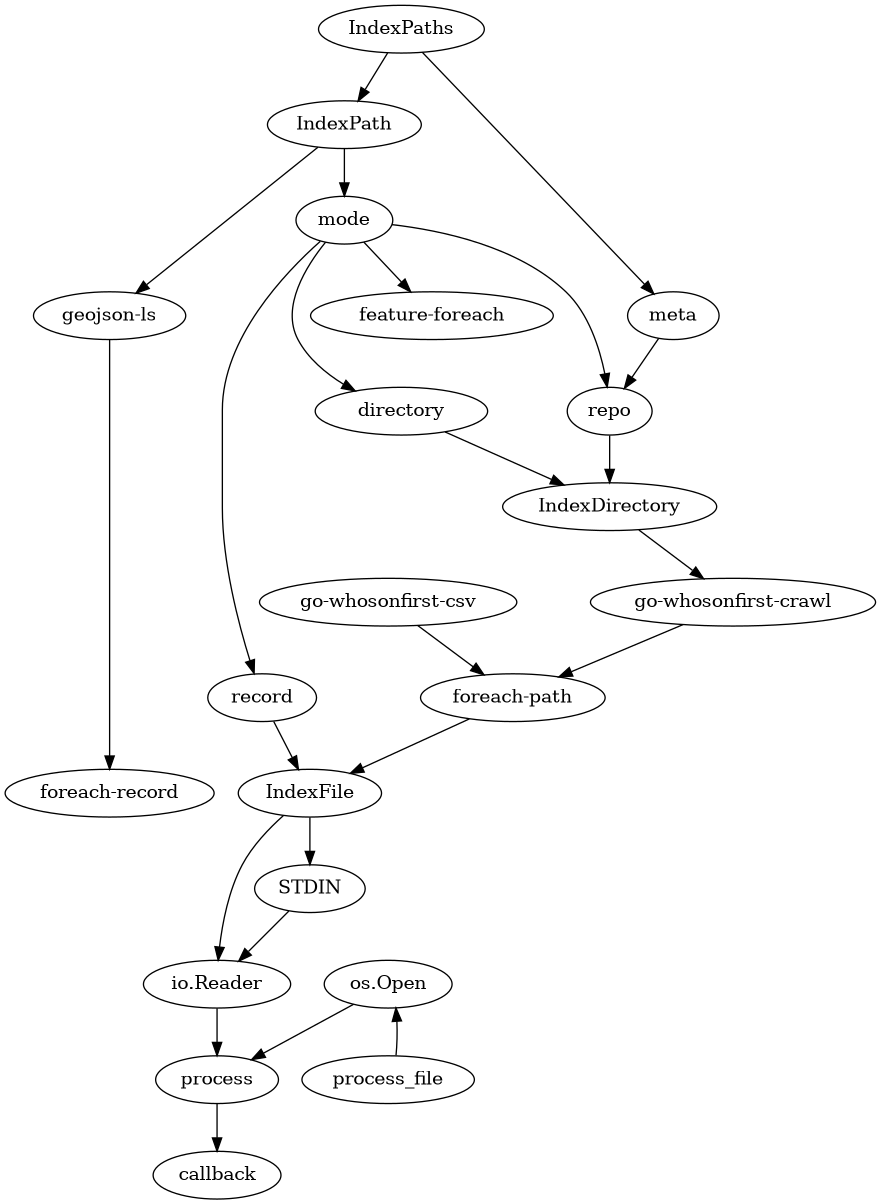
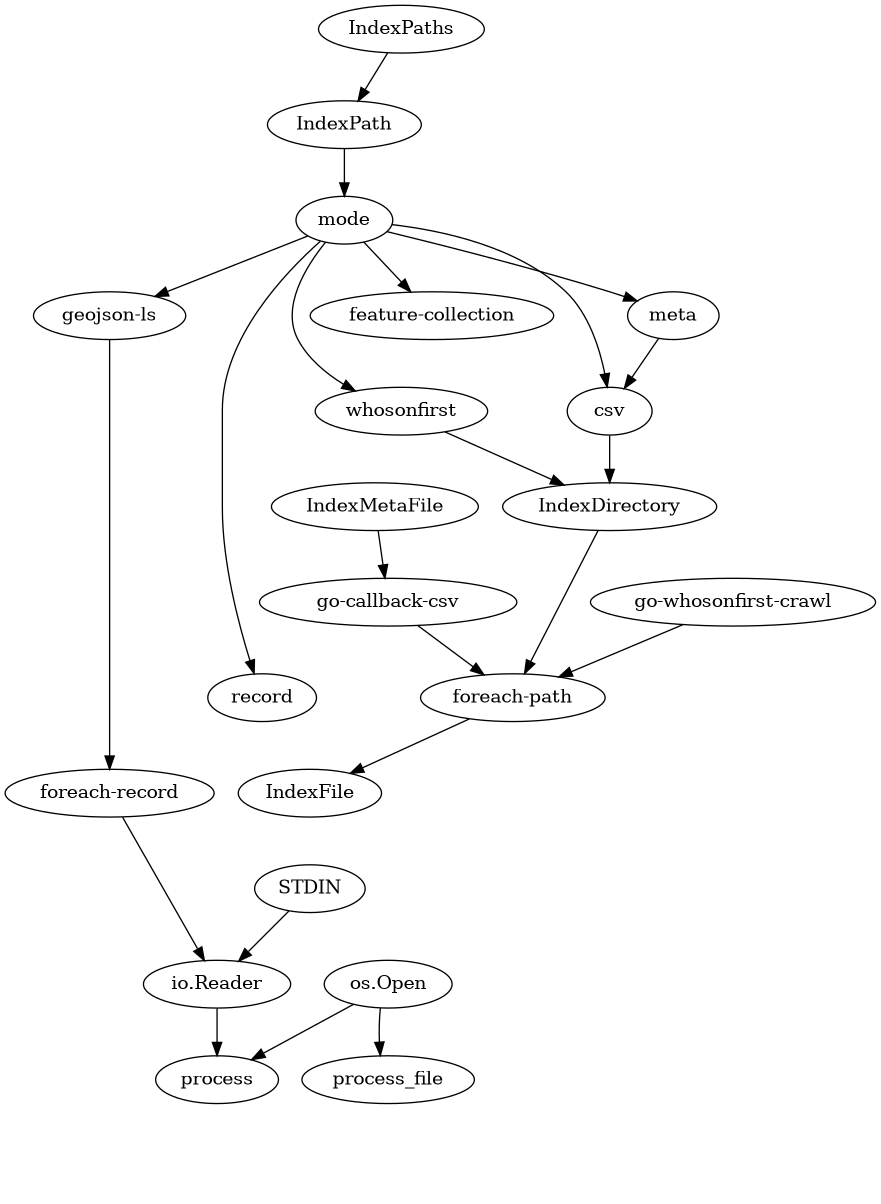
(533, 168) -> (500, 261)
(232, 216) -> (238, 264)
(432, 316) -> (432, 316)
(401, 411) -> (401, 411)
(610, 411) -> (610, 411)
none -> (375, 507)
(666, 550) -> (564, 596)
(388, 602) -> (388, 602)
(283, 740) -> none
(310, 834) -> none
(238, 874) -> (160, 883)
(397, 1038) -> (379, 1025)
(217, 1175) -> none
